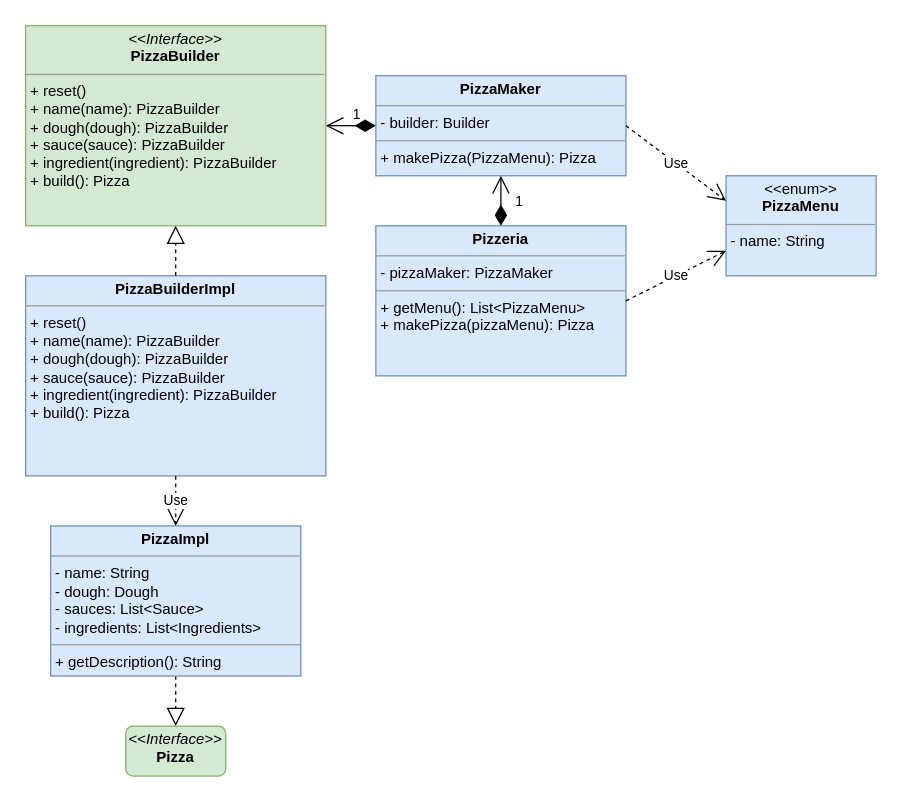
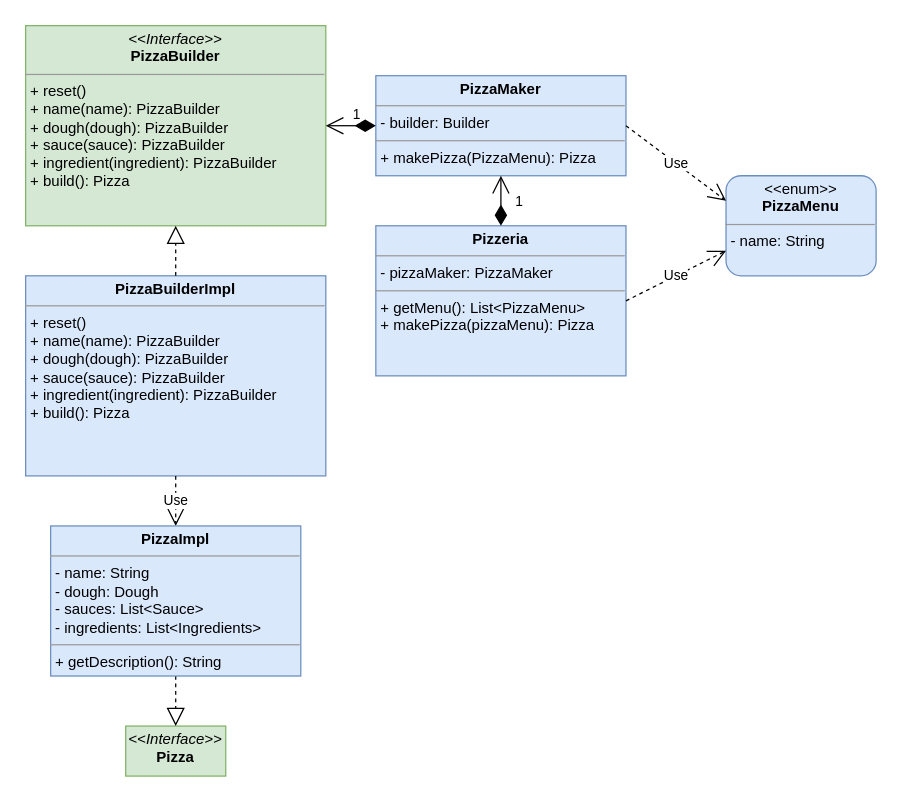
(801, 226) -> (801, 226)
(176, 751) -> (176, 751)
